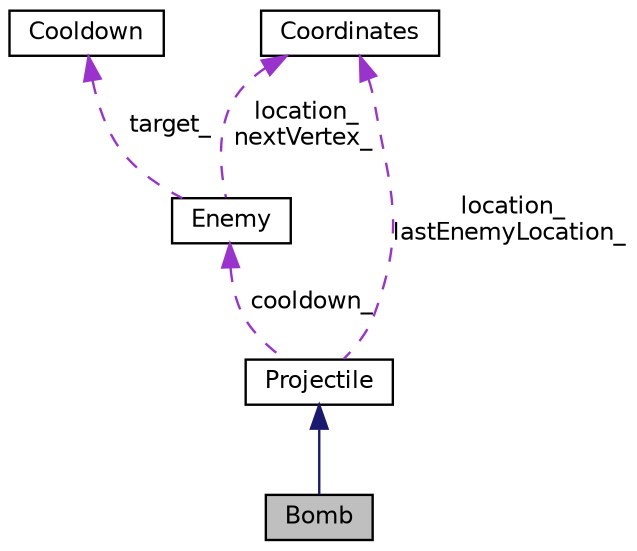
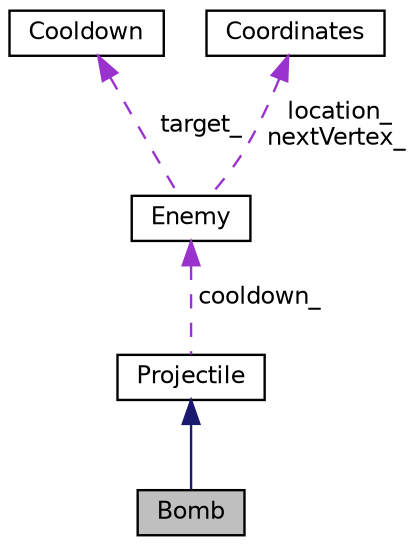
(393, 224) -> none
